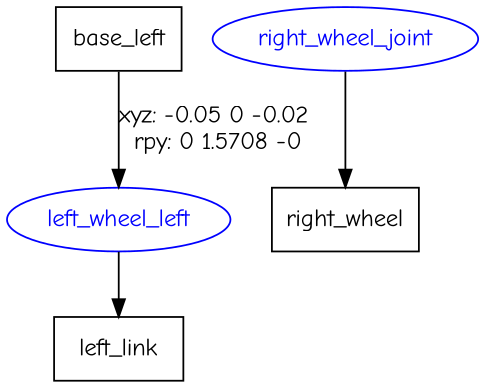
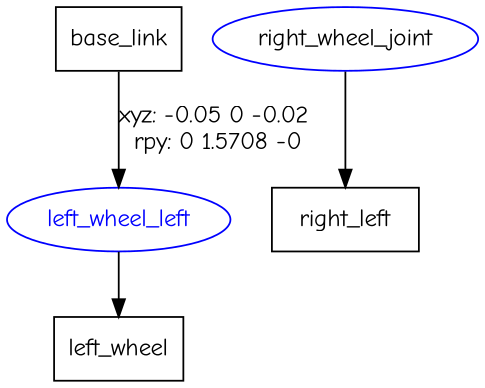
(119, 39) -> (119, 39)
(345, 39) -> (345, 39)
(345, 220) -> (345, 220)
(119, 349) -> (119, 349)
